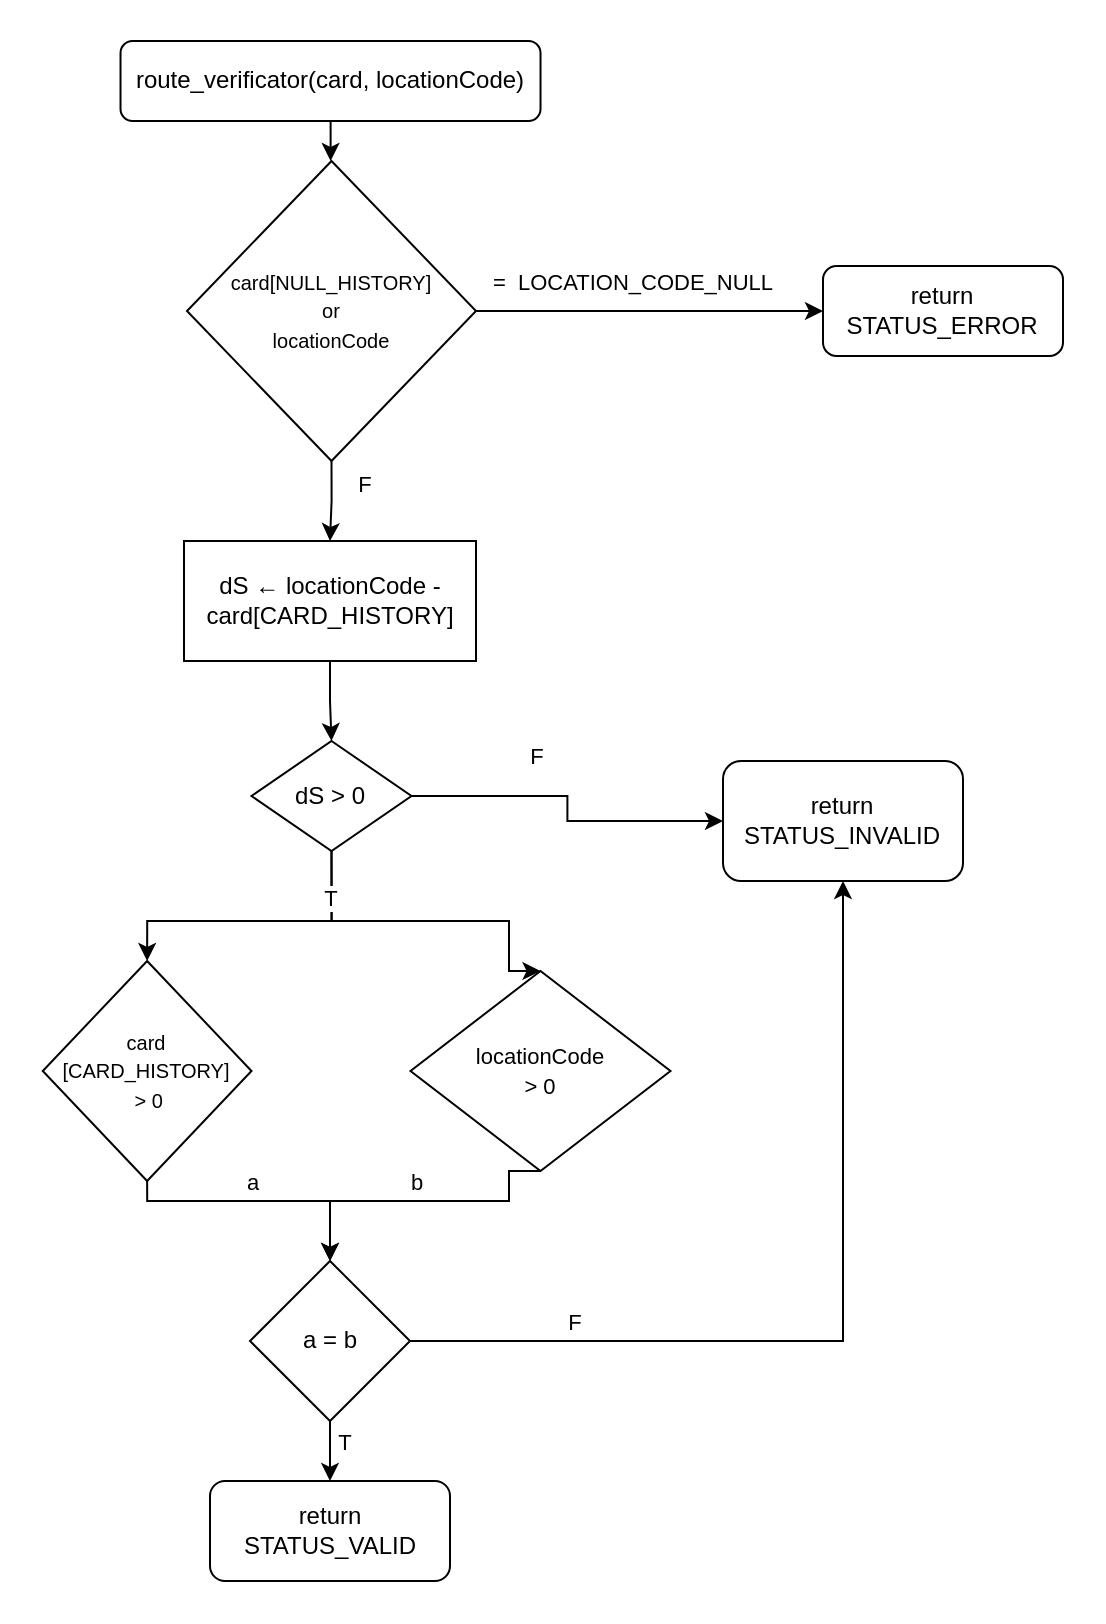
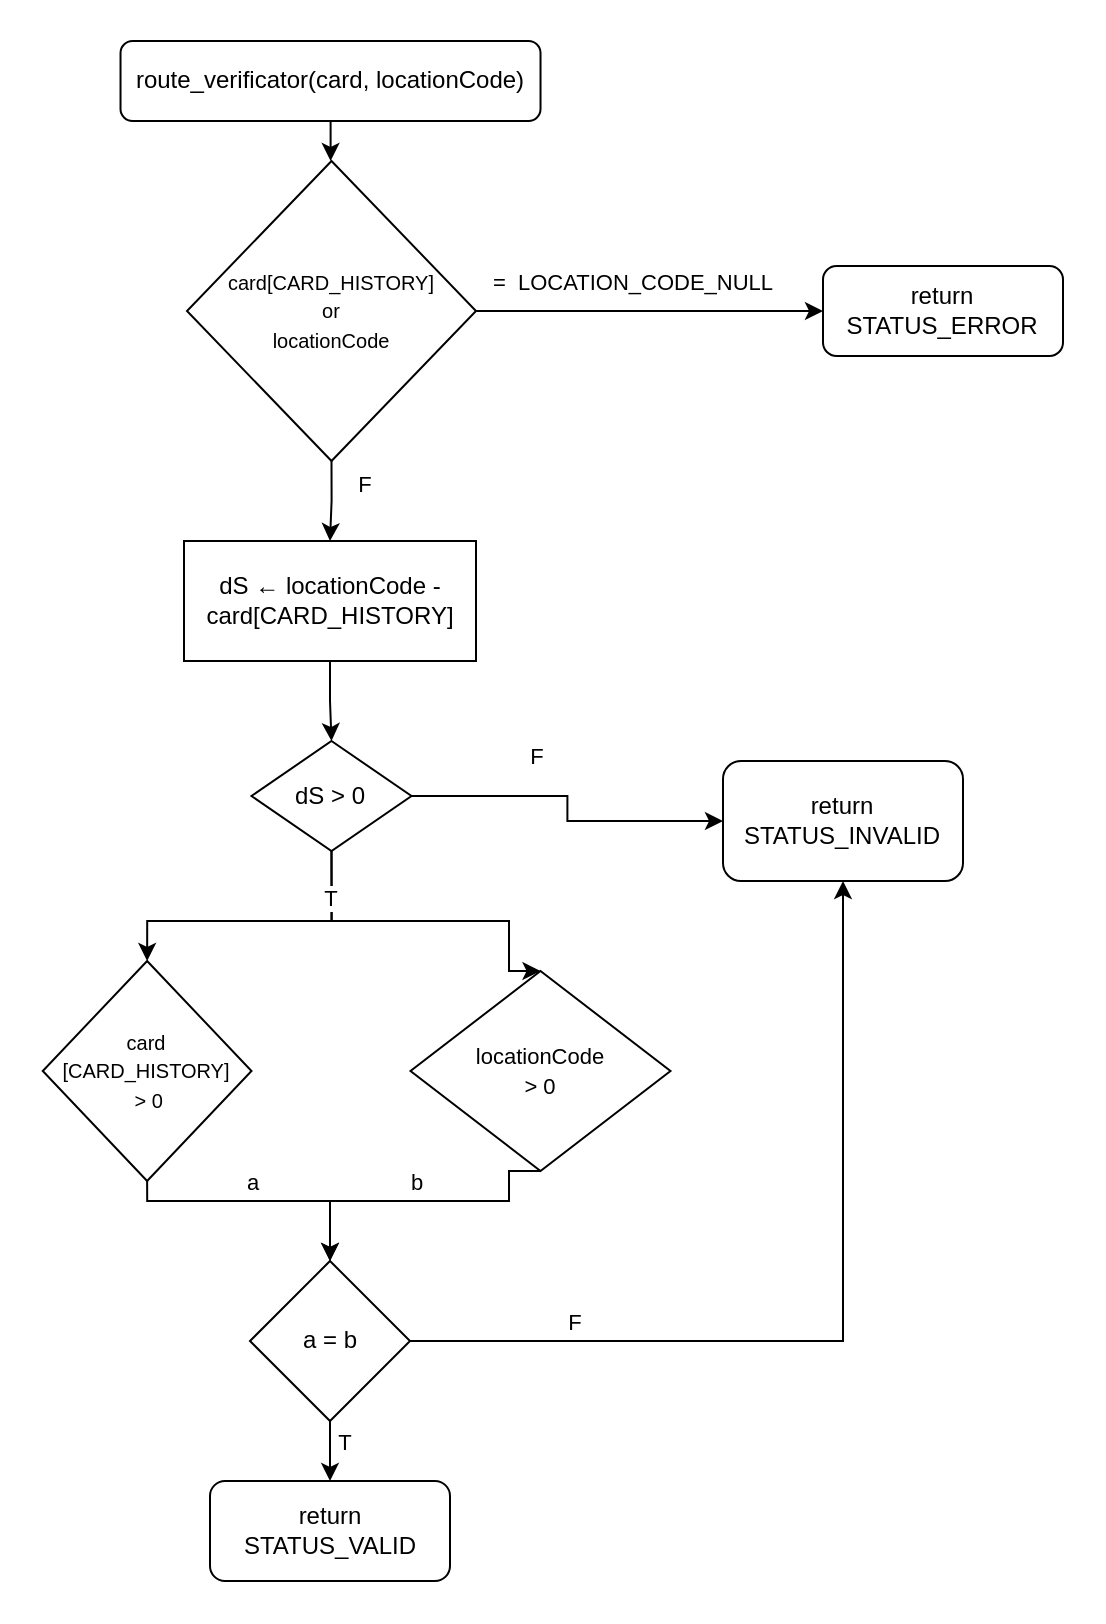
(332, 311) -> (332, 311)
